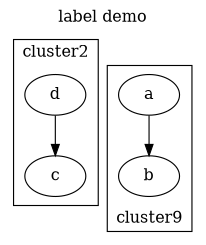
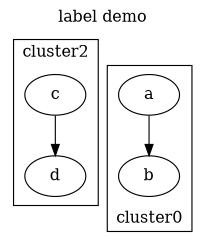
(55, 130) -> (55, 130)
(150, 218) -> (150, 218)
